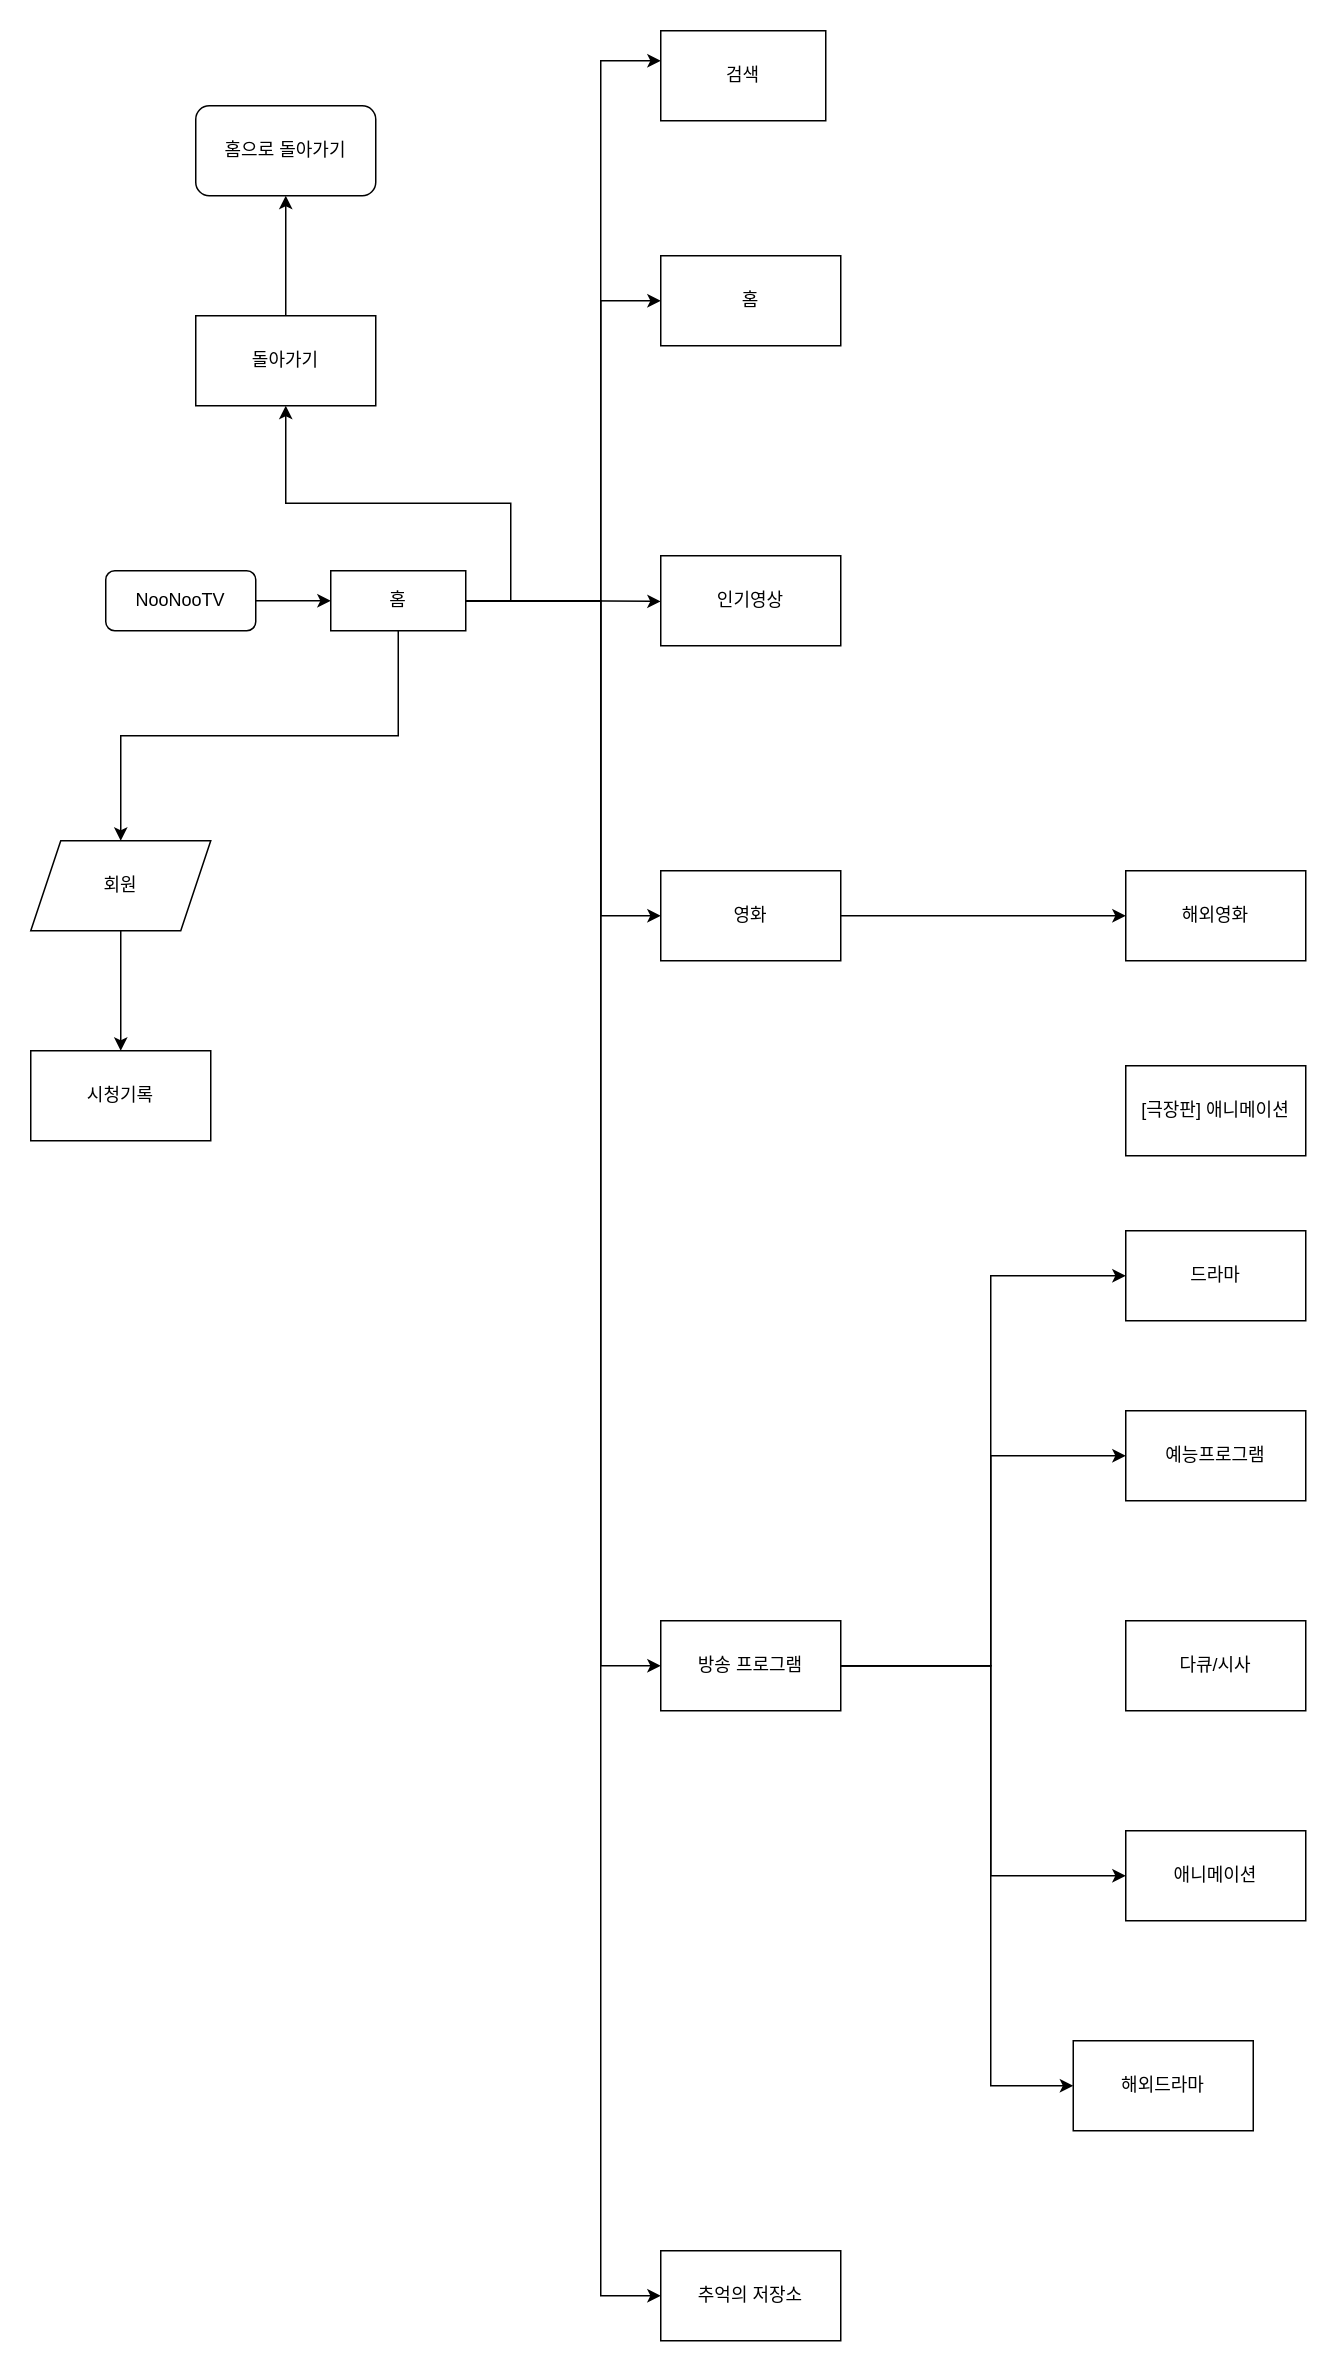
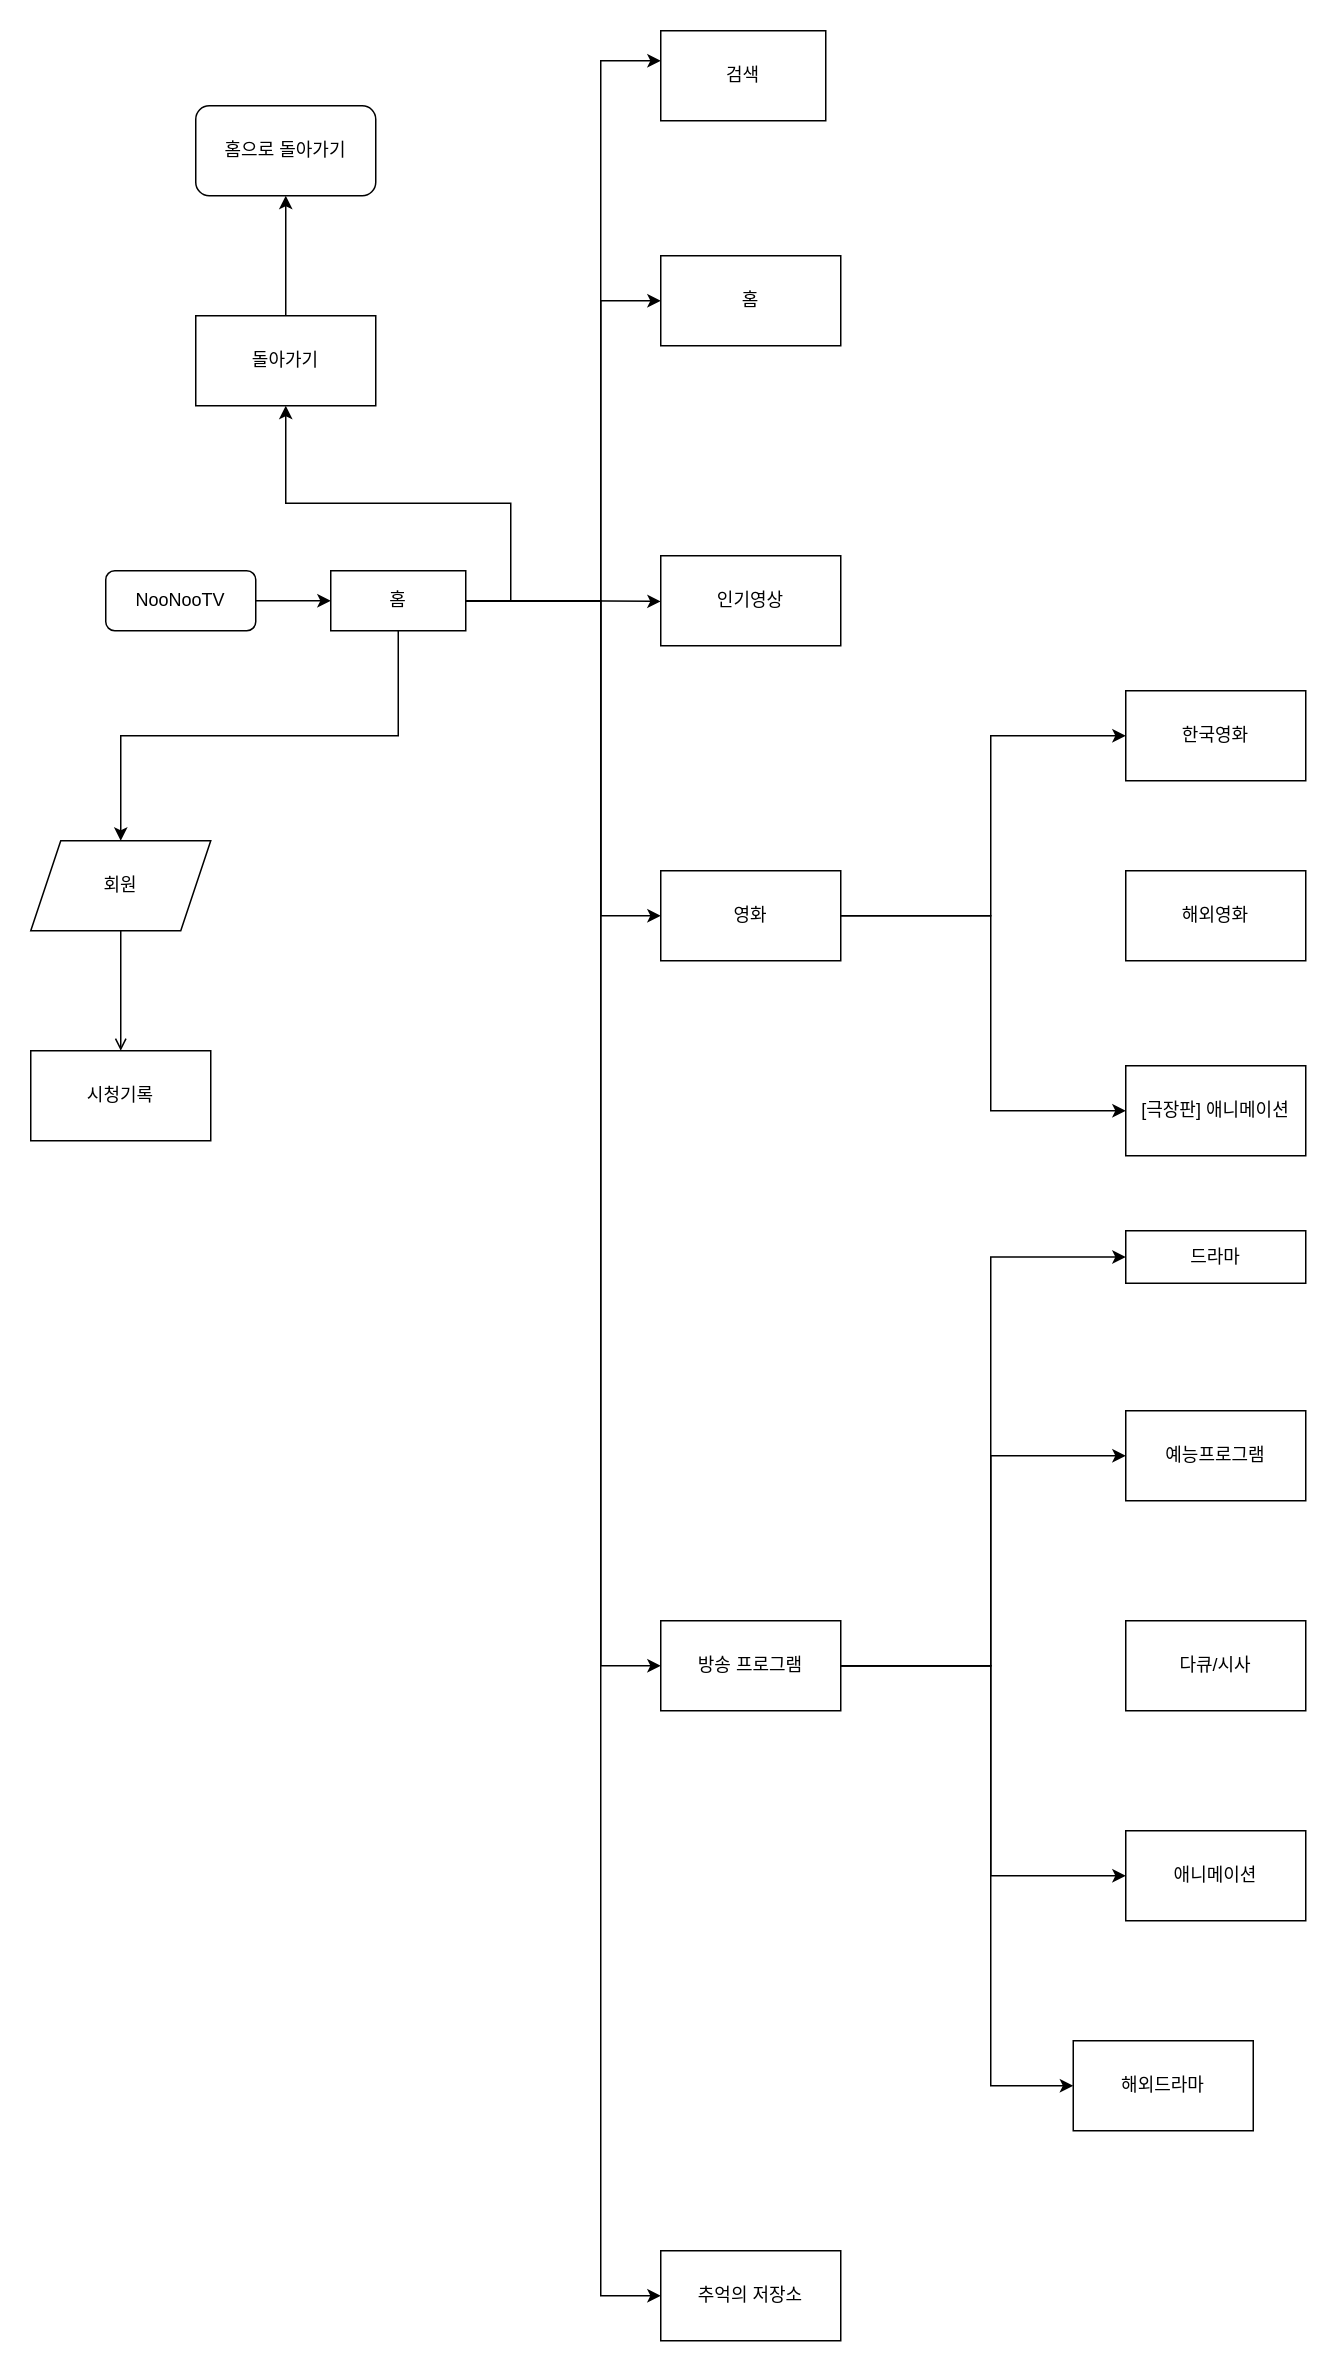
none -> (1216, 736)
none -> (991, 762)
(1054, 916) -> none
(121, 1039) -> (121, 1041)
none -> (991, 1077)
(1216, 1276) -> (1216, 1257)
